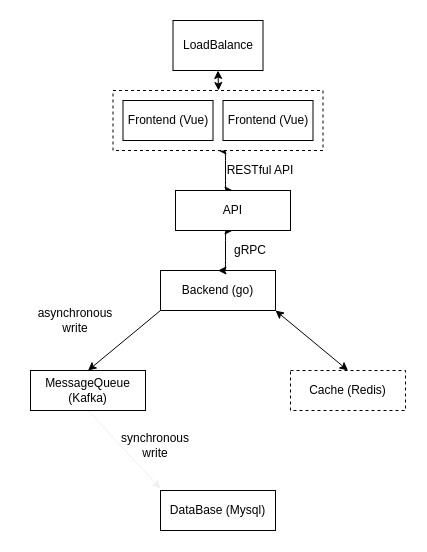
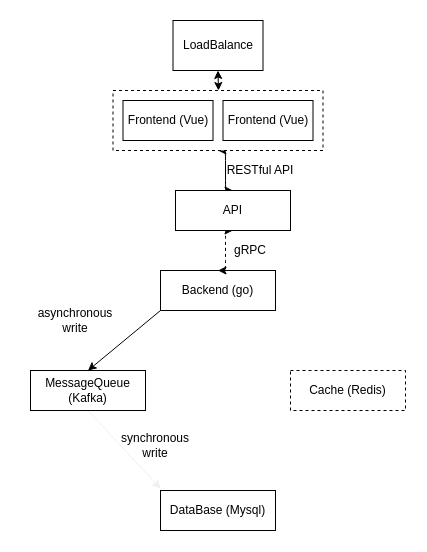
(226, 250) -> (226, 250)
(311, 340) -> none
